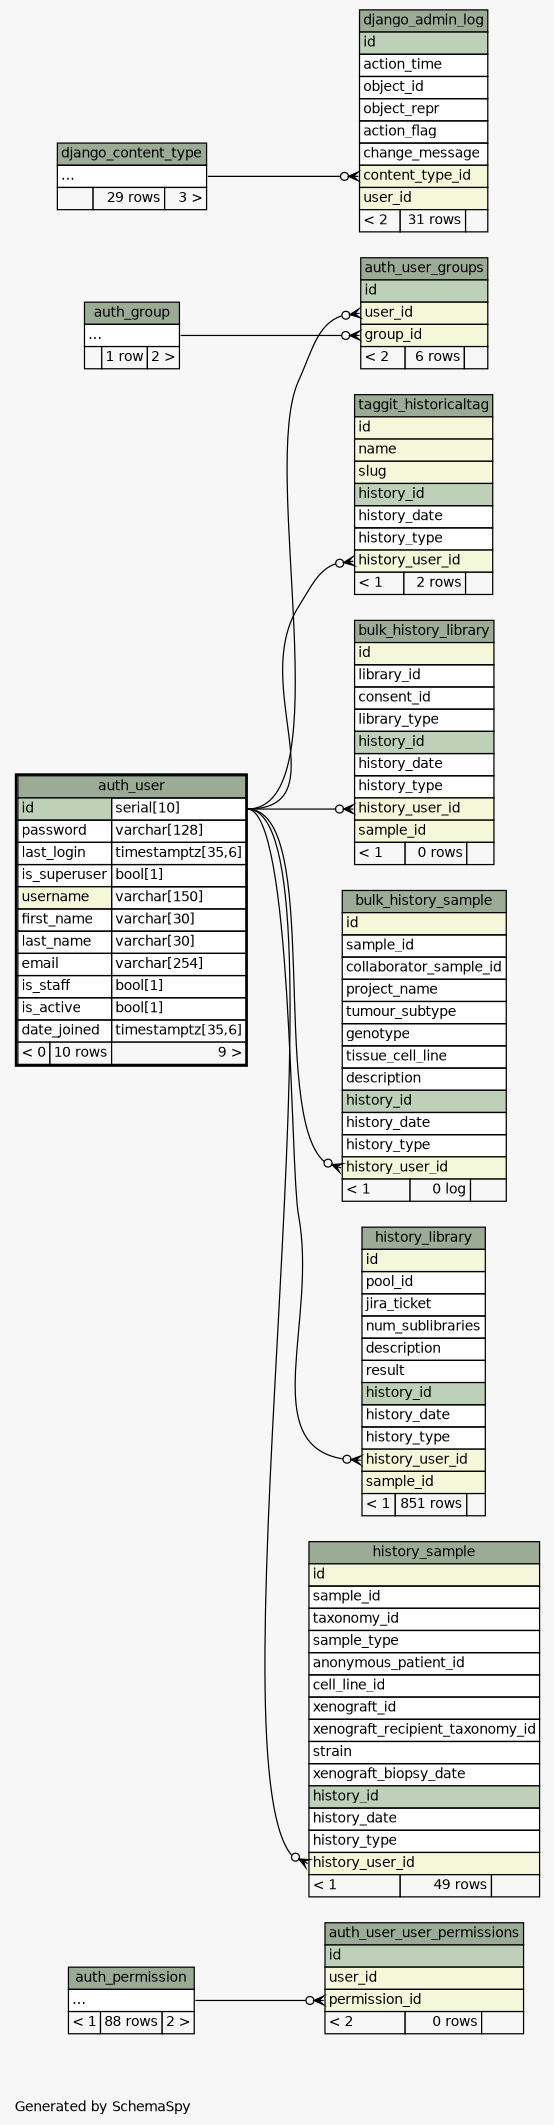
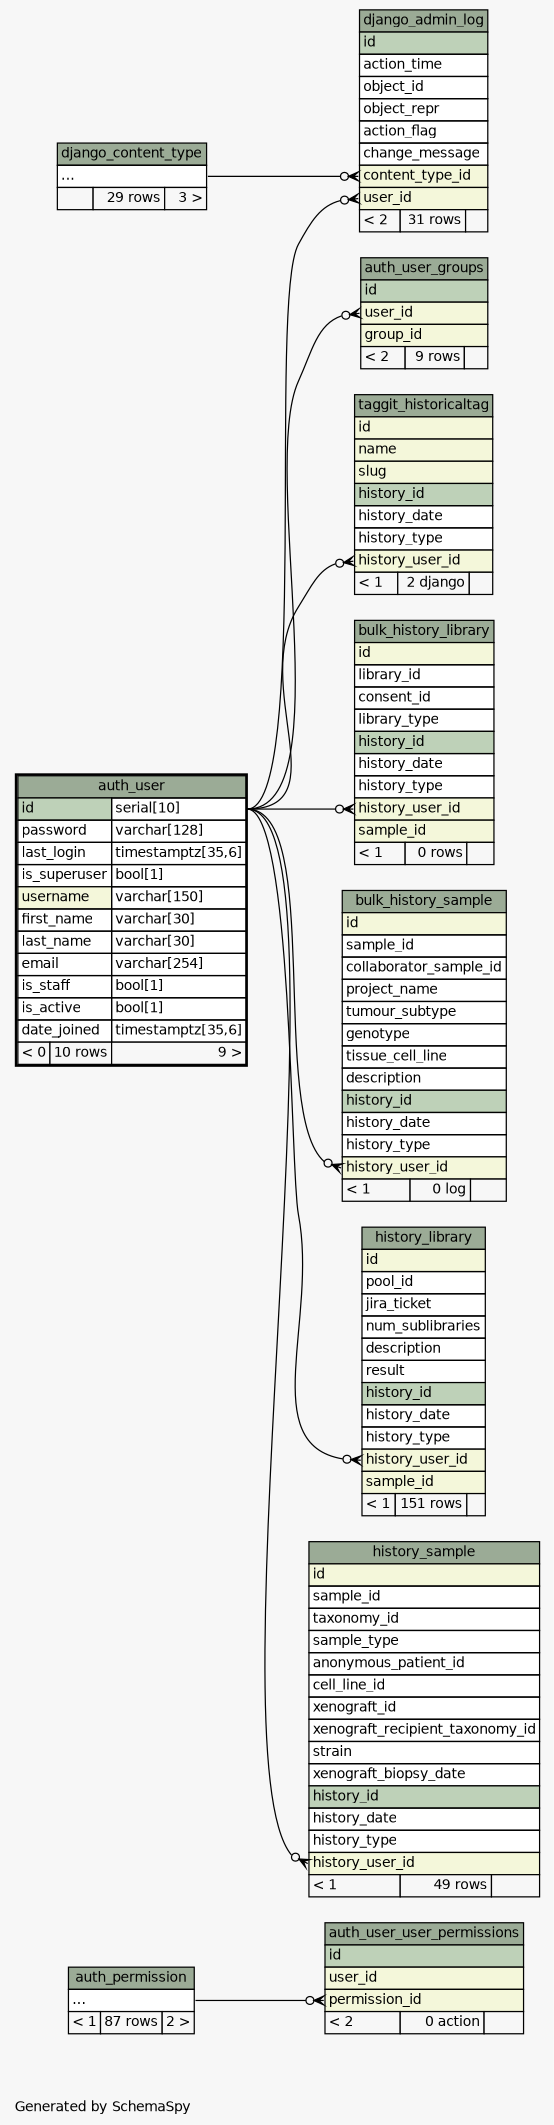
(131, 335) -> none
(438, 357) -> (438, 357)
(439, 583) -> (436, 583)
none -> (284, 595)
(432, 1504) -> (432, 1504)
(131, 2022) -> (131, 2022)
(455, 2022) -> (453, 2022)
